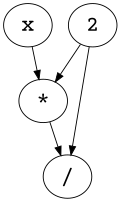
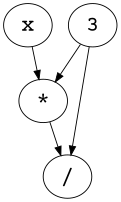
(93, 25) -> (93, 25)
